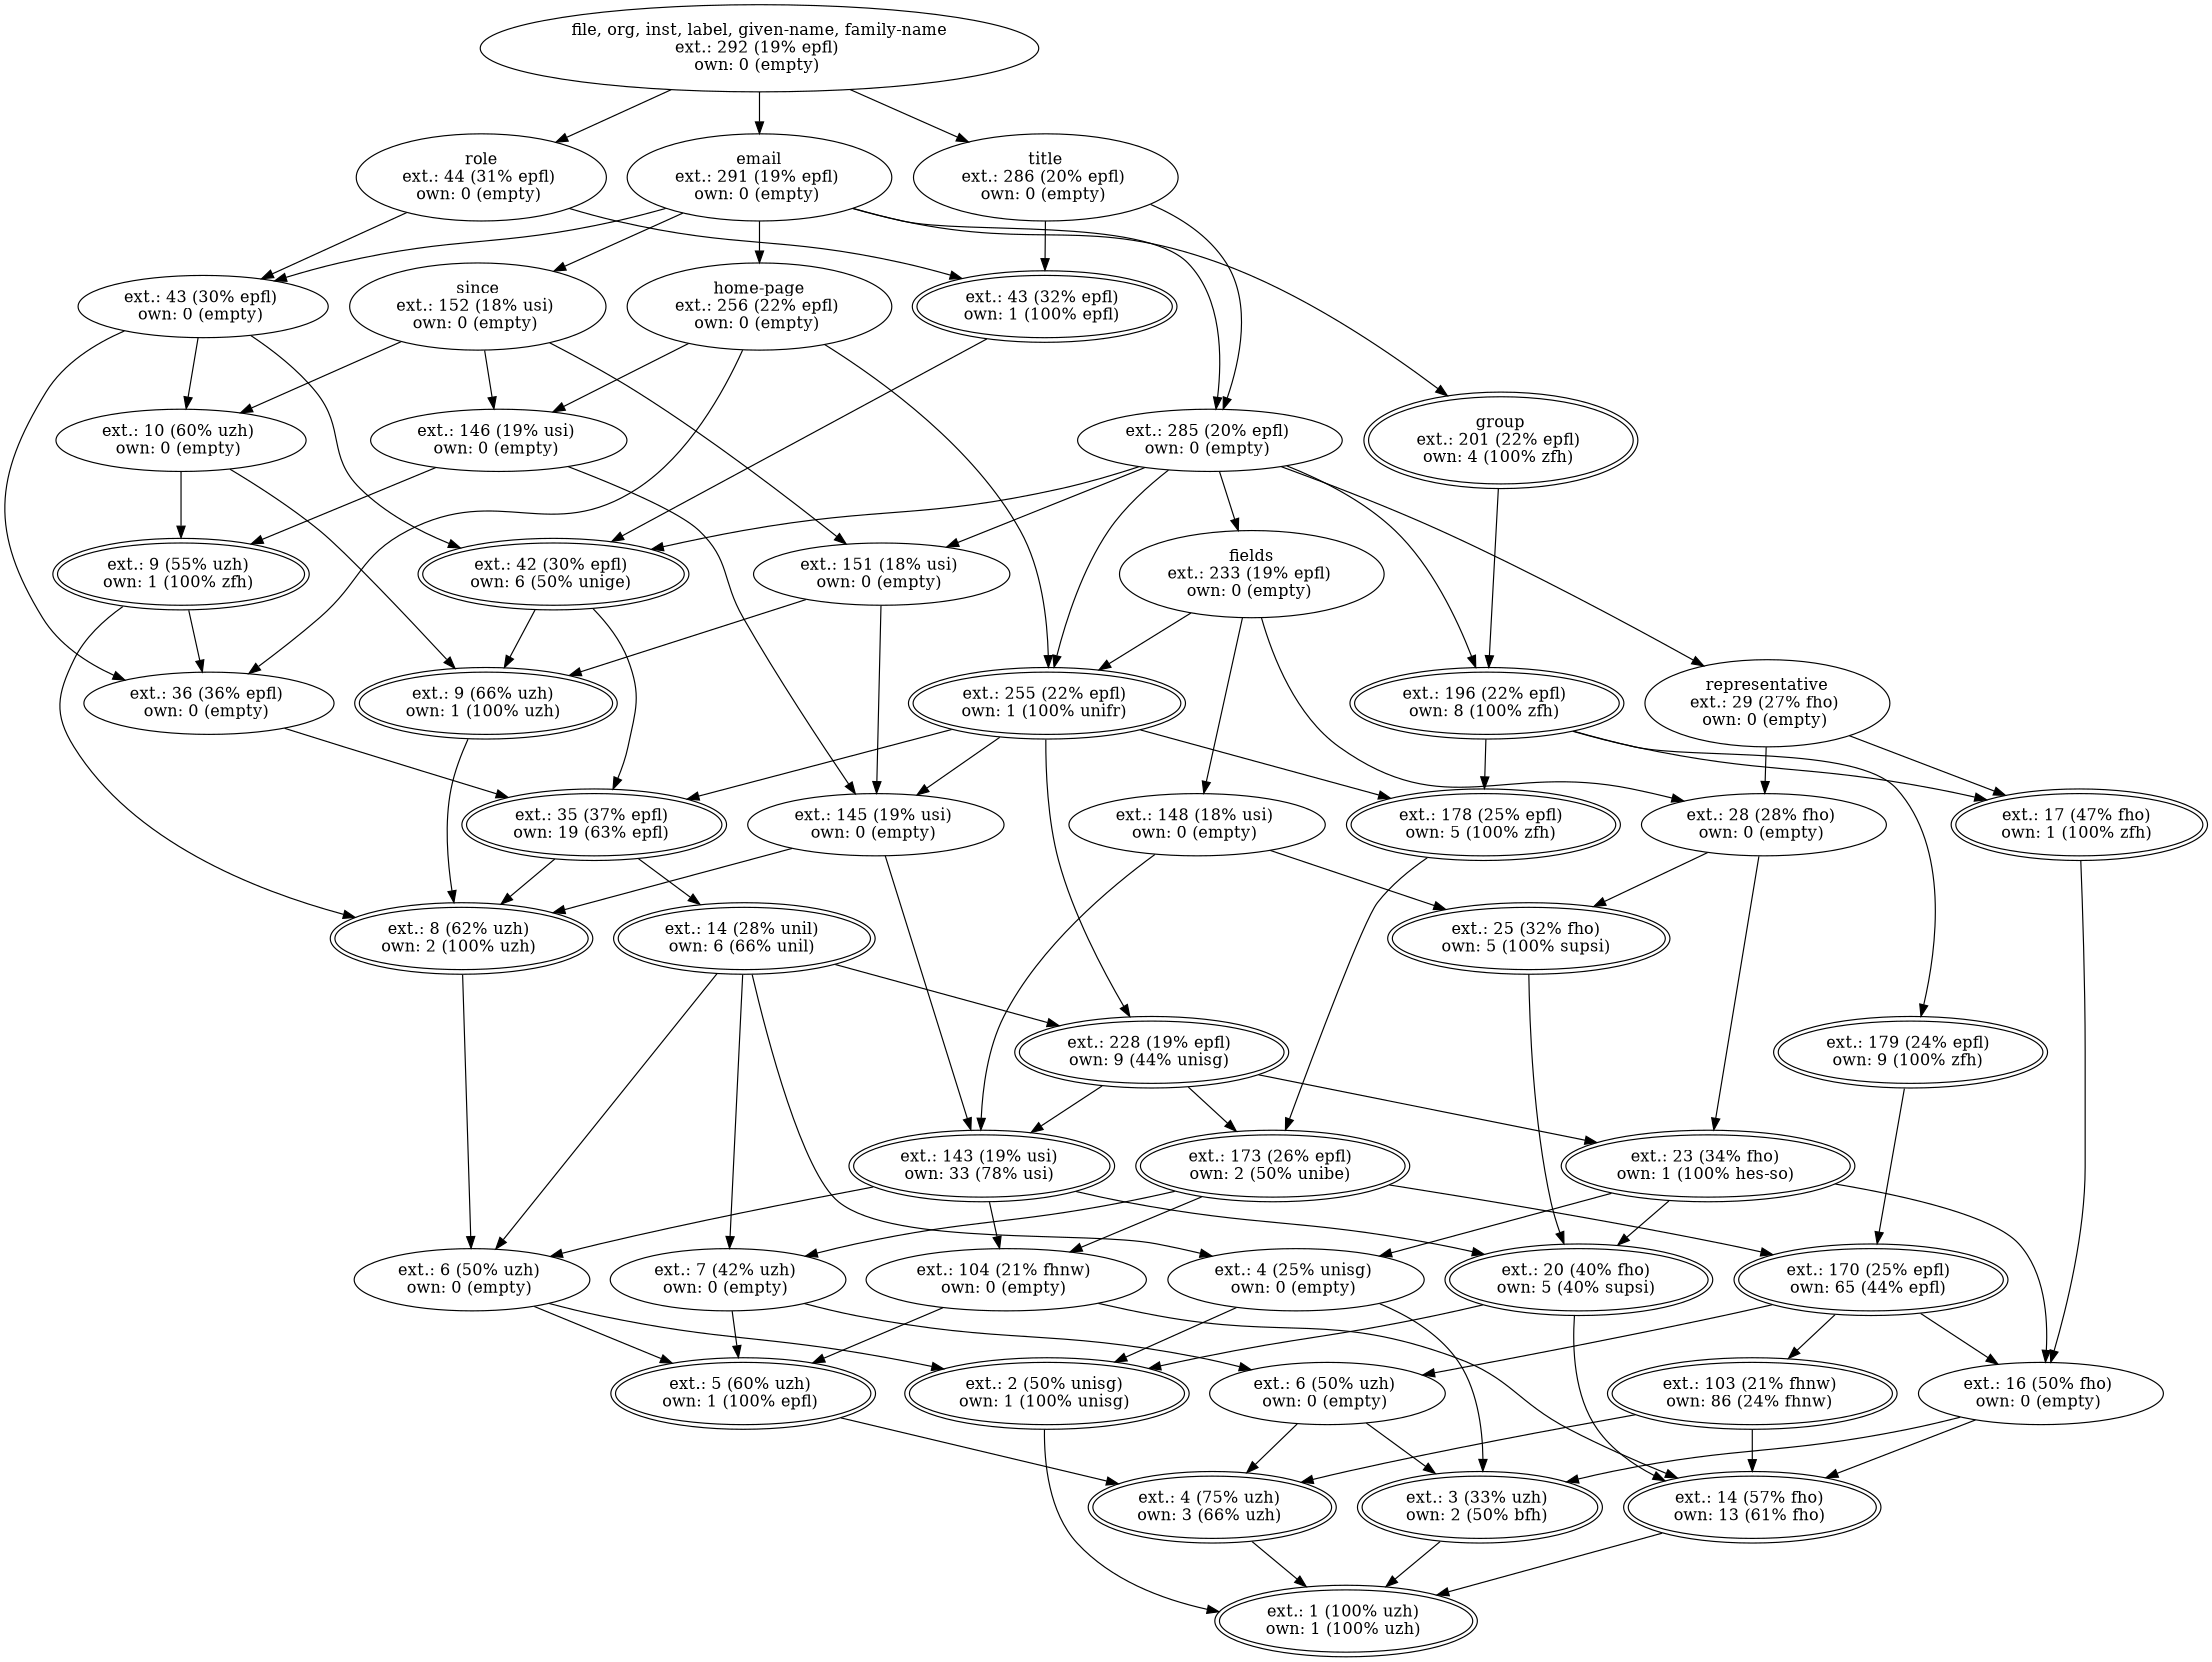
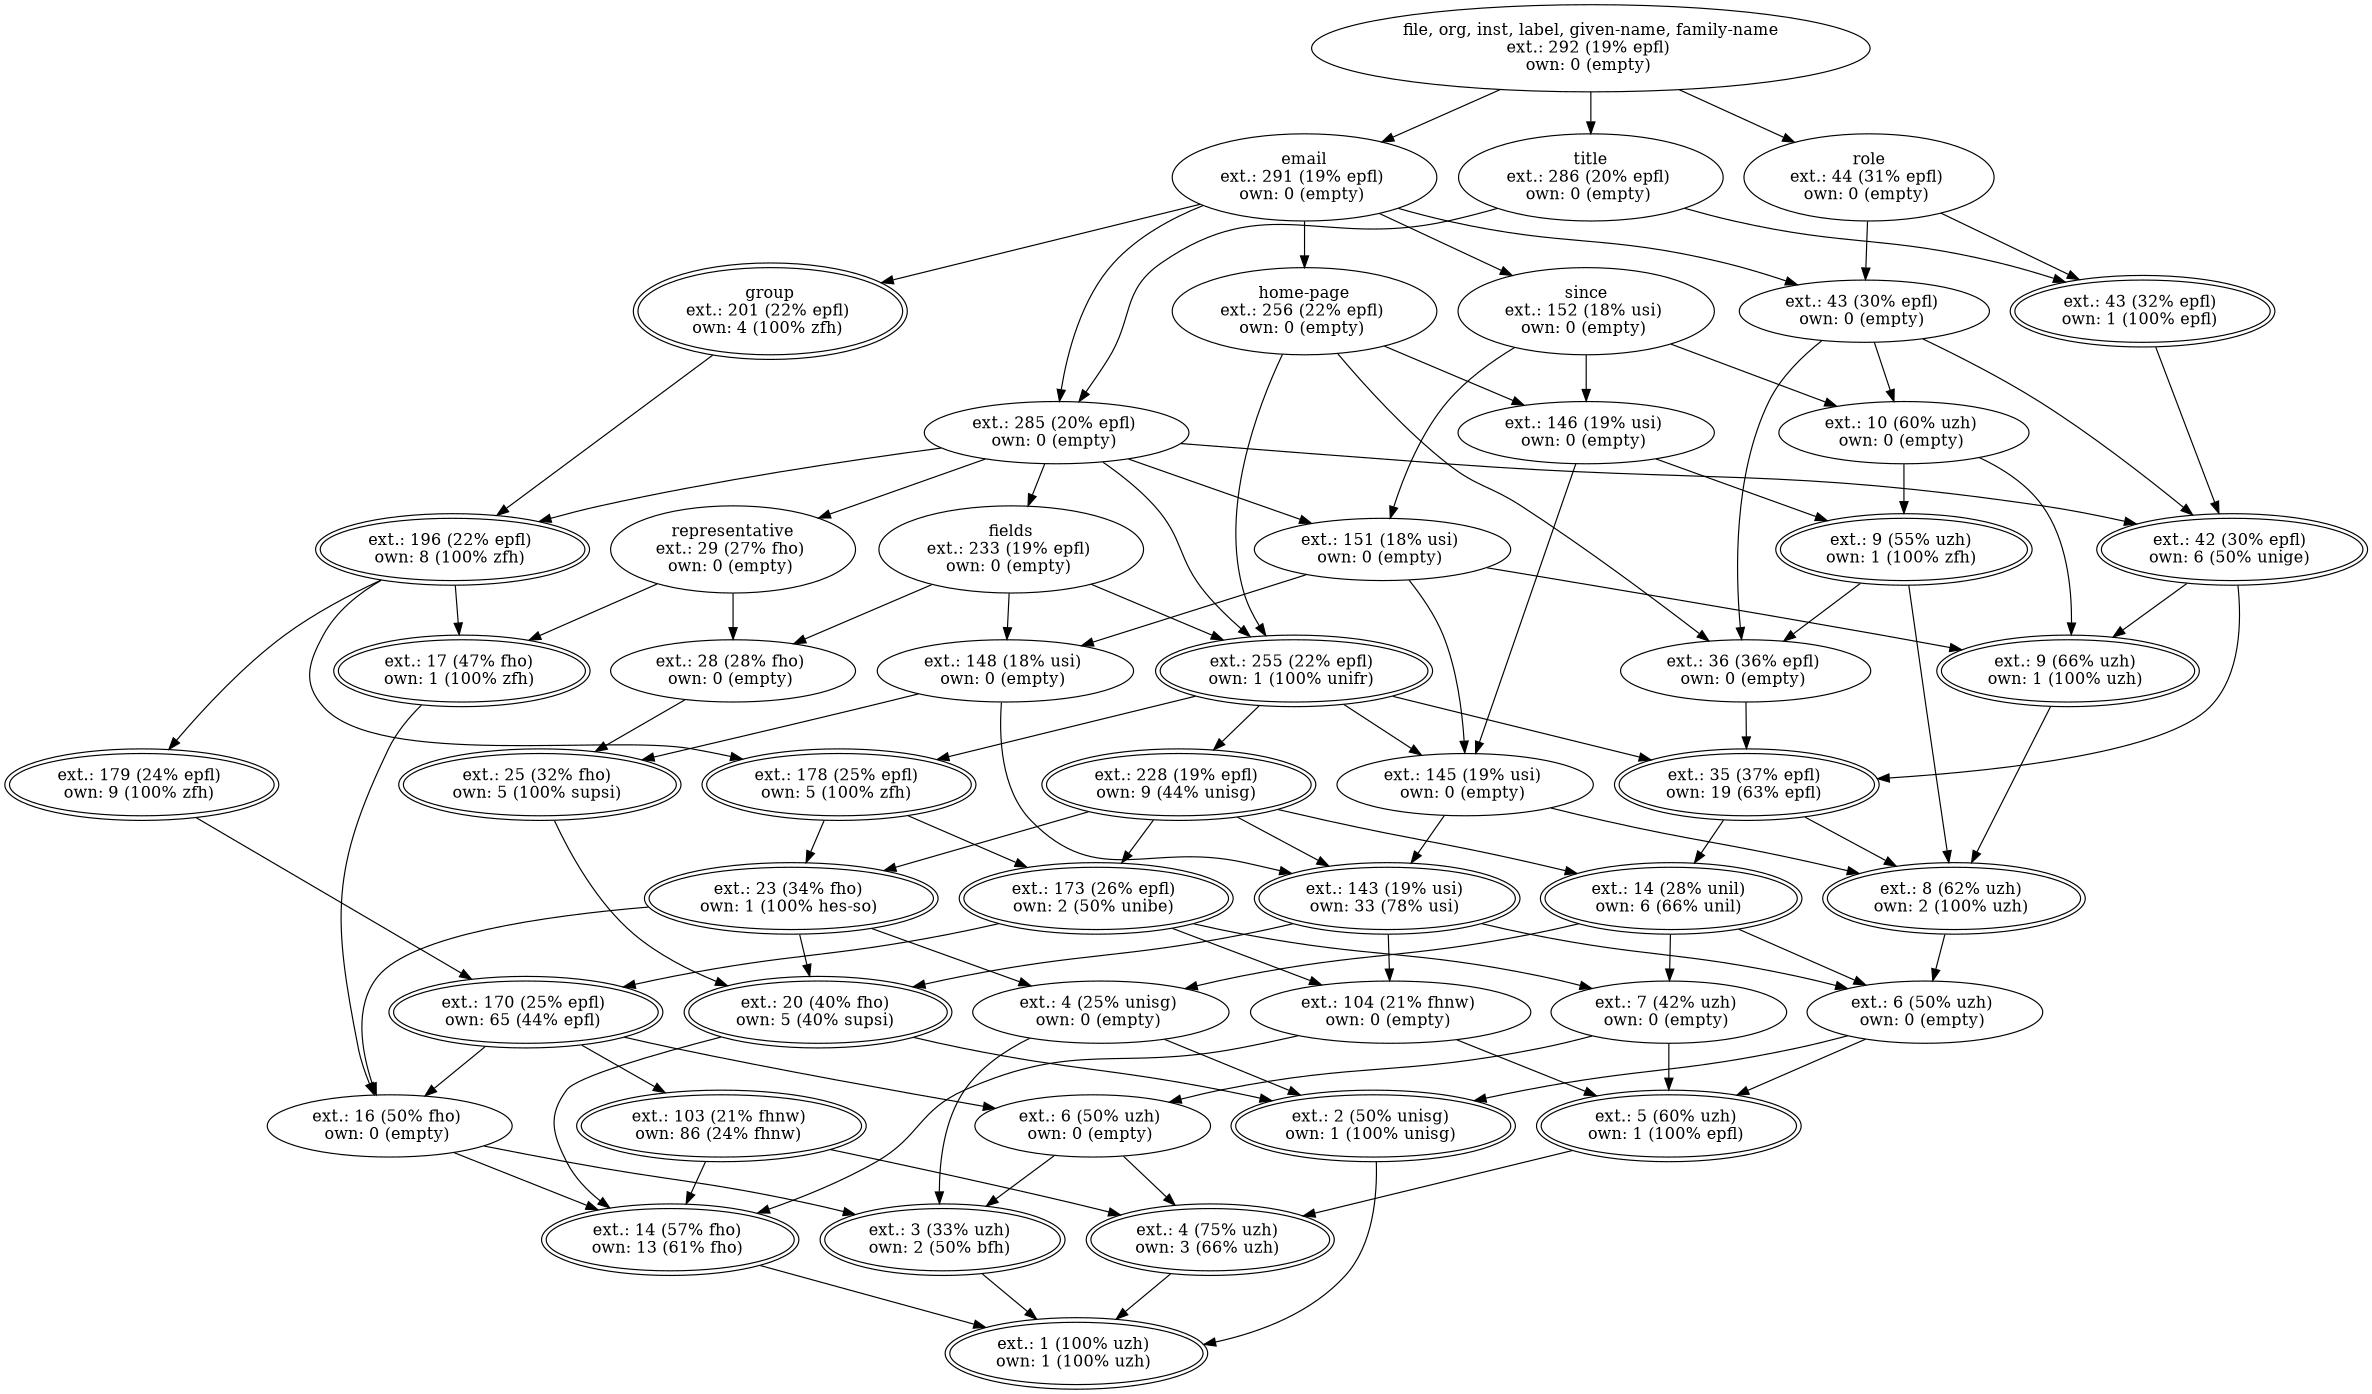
none -> (1200, 608)
(1737, 987) -> (817, 836)
(941, 993) -> (1415, 839)
